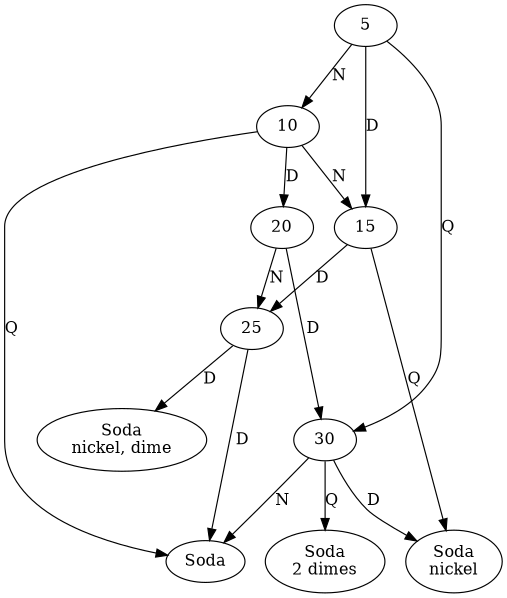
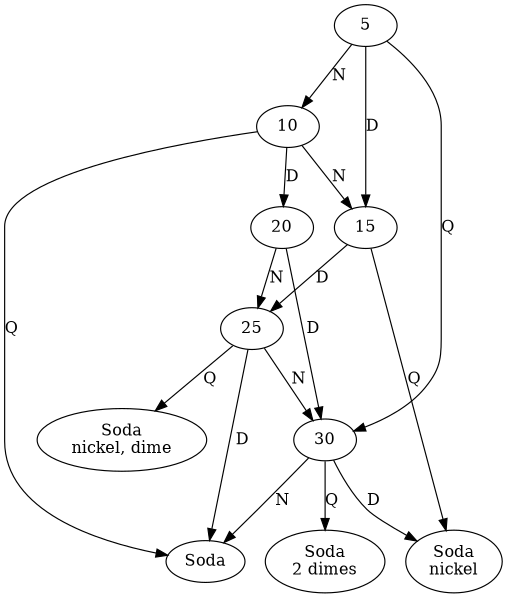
(210, 379) -> (210, 379)
none -> (285, 380)
